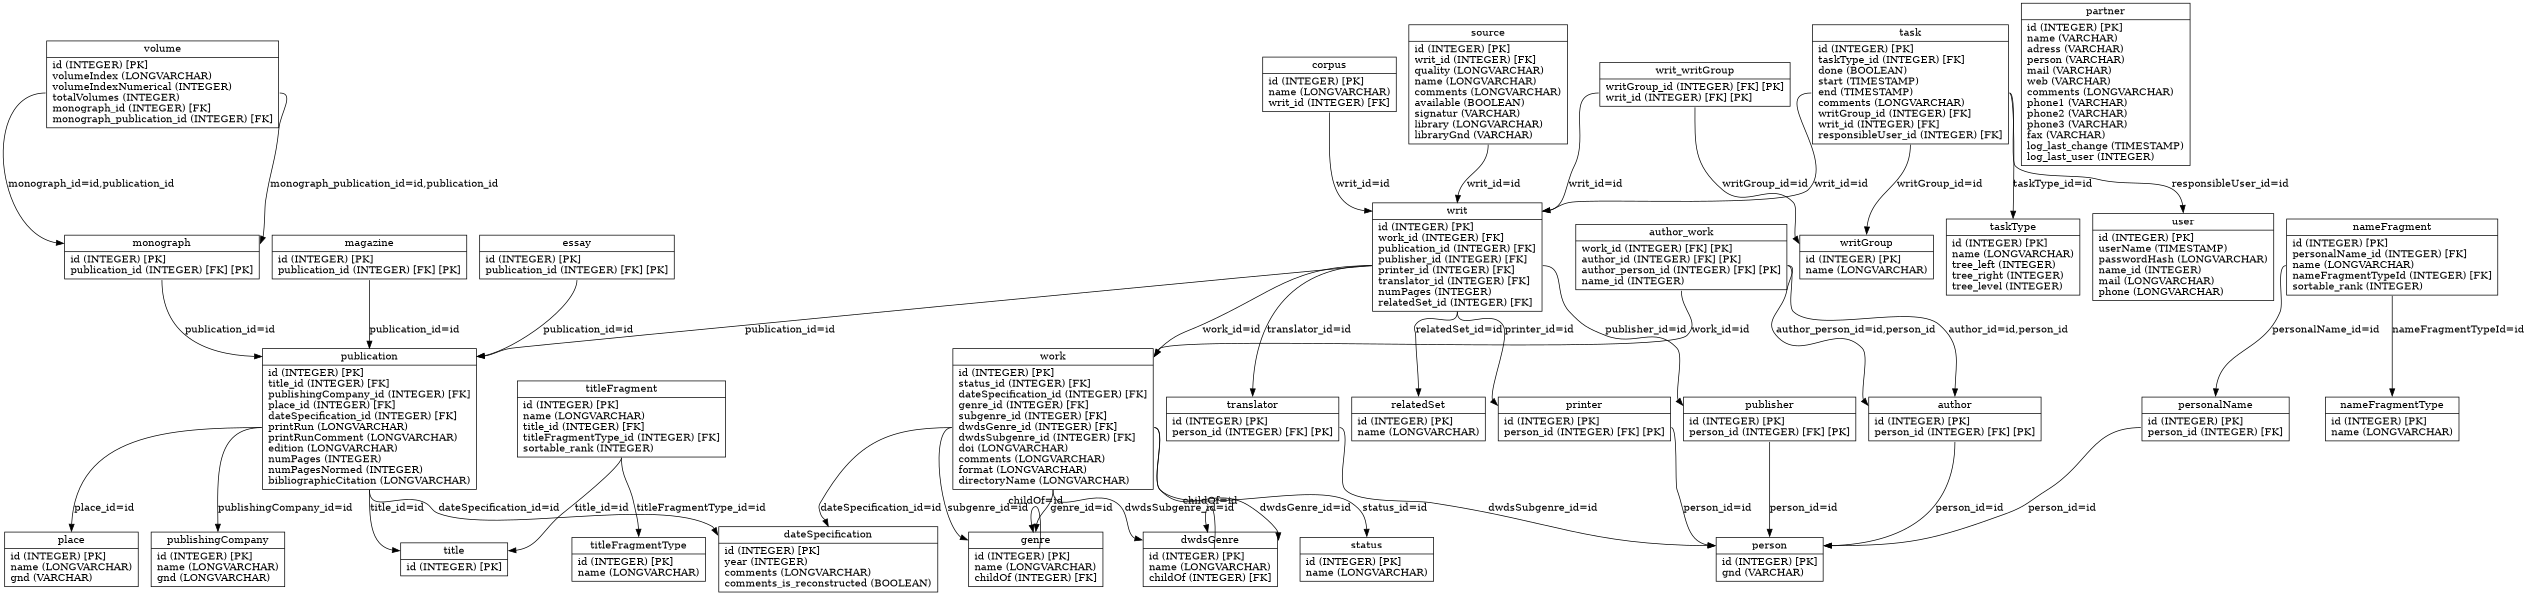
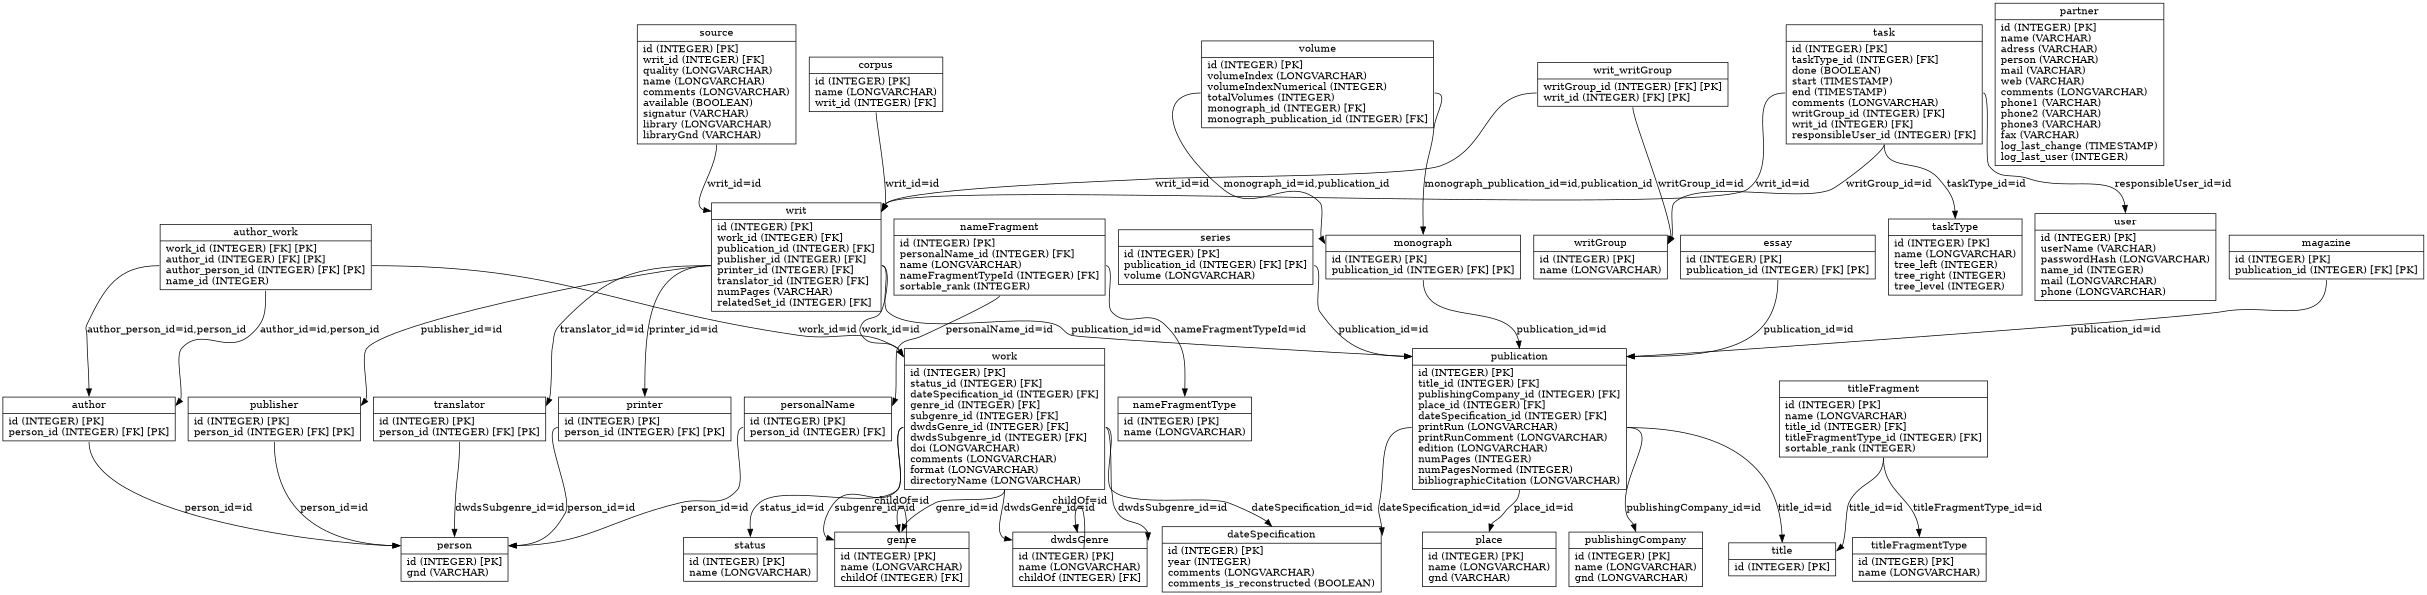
(2163, 249) -> (2099, 249)
none -> (1216, 257)
(1435, 292) -> (775, 292)
(1419, 419) -> none
